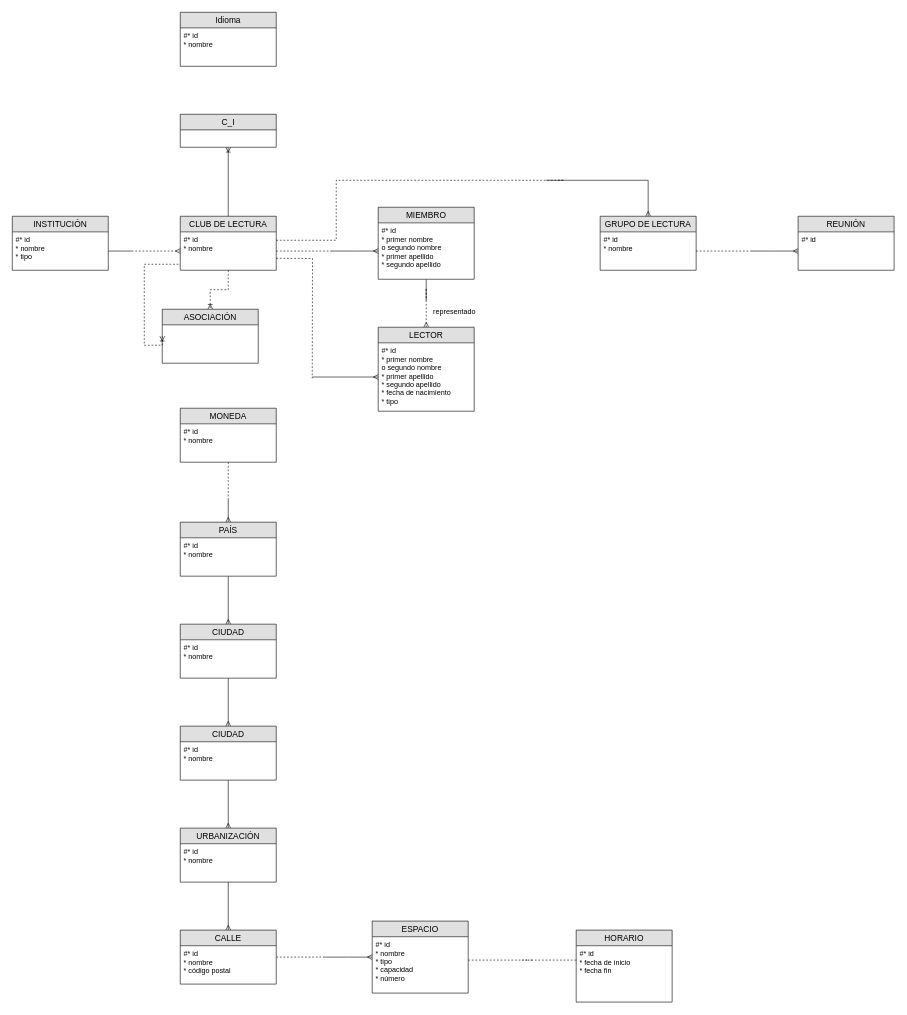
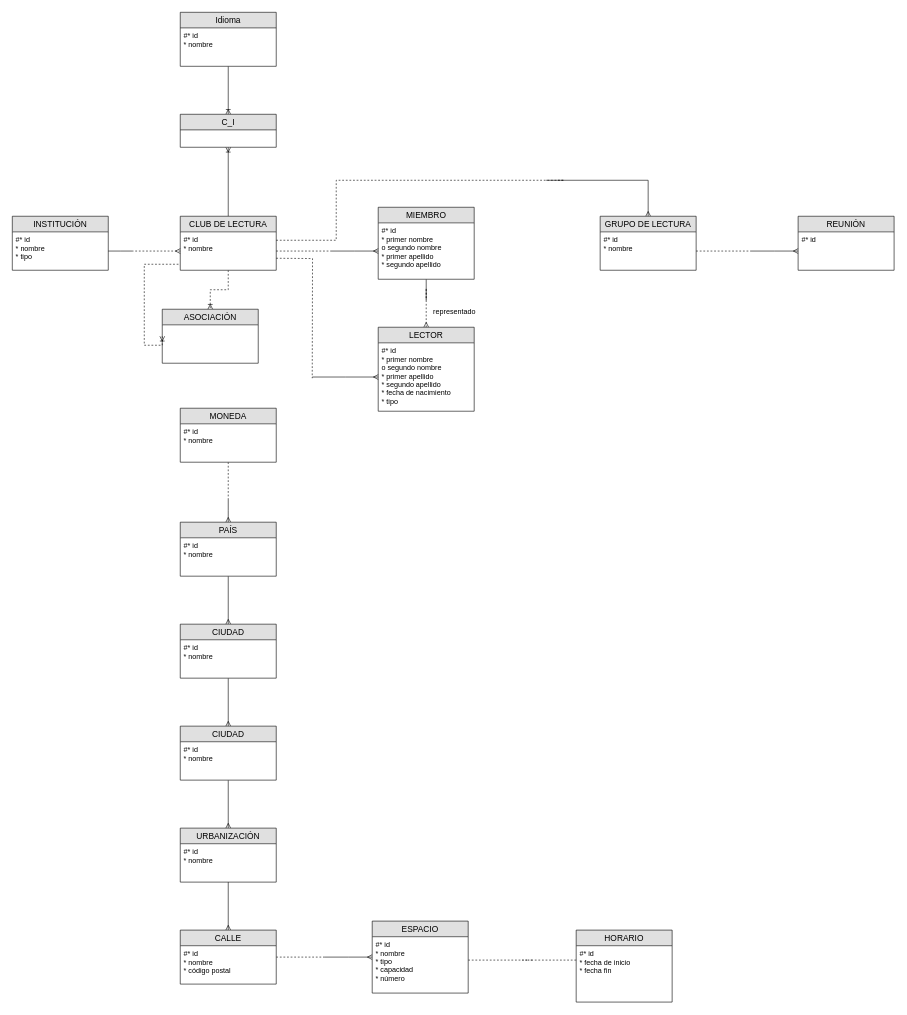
none -> (228, 90)
